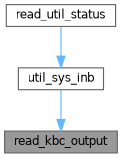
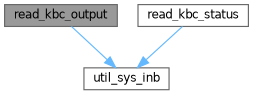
(61, 16) -> (193, 16)
(61, 105) -> (89, 43)
